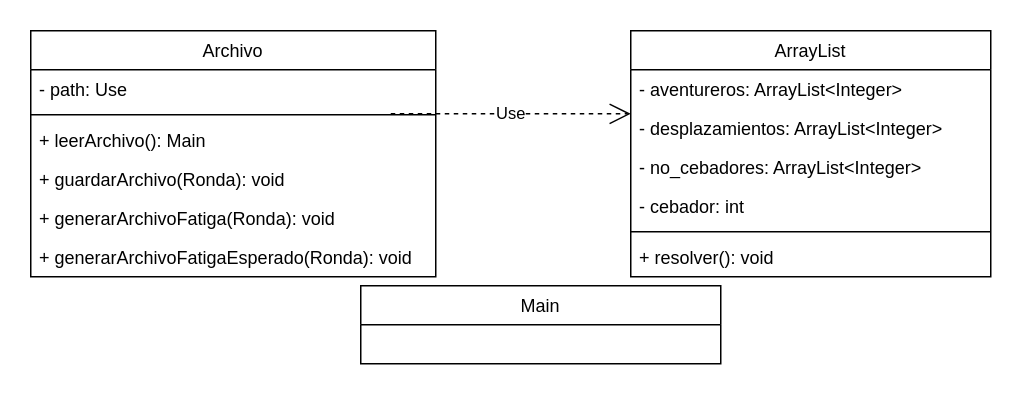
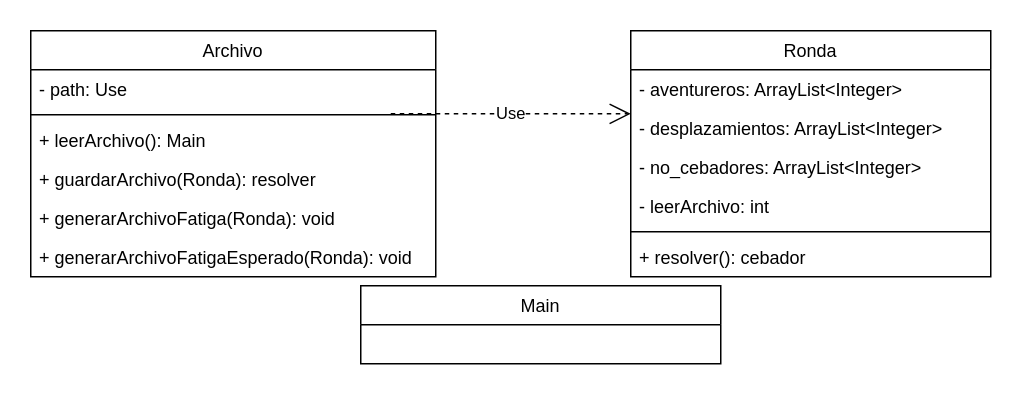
(810, 51) -> (810, 51)
(173, 180) -> (194, 180)
(700, 207) -> (716, 207)
(718, 258) -> (735, 258)
